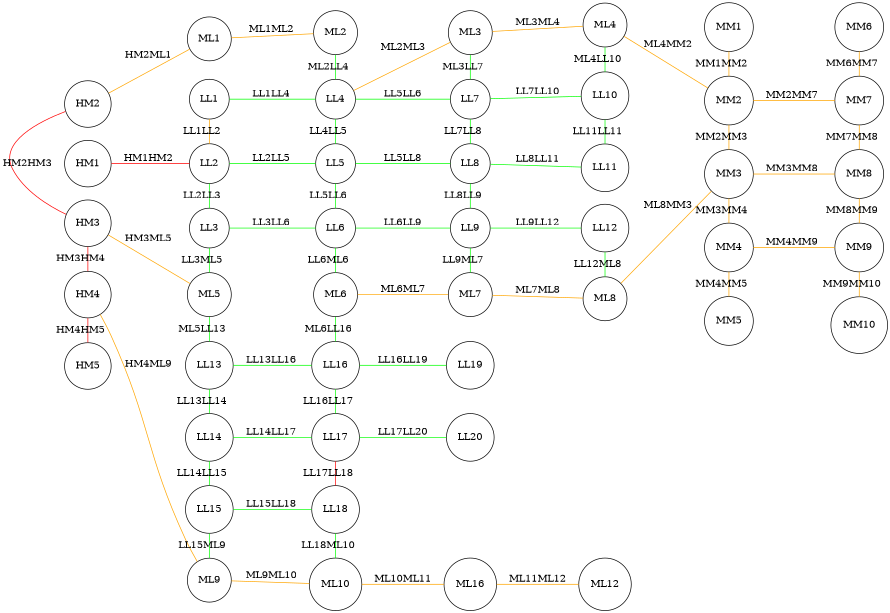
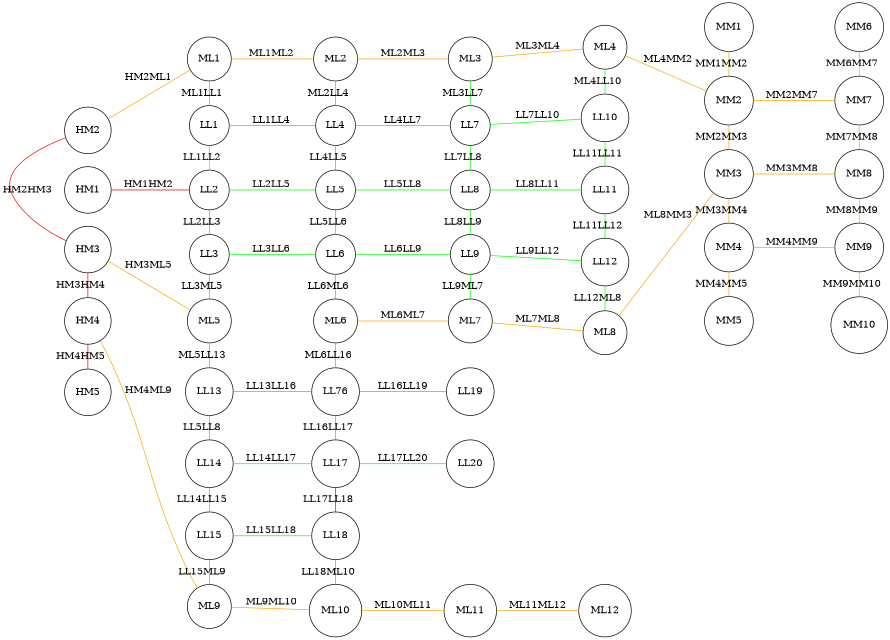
(402, 66) -> (403, 59)
none -> (209, 93)
(403, 94) -> (403, 120)
none -> (605, 226)
(336, 365) -> (336, 392)
(202, 401) -> (202, 428)
(470, 584) -> (470, 611)
